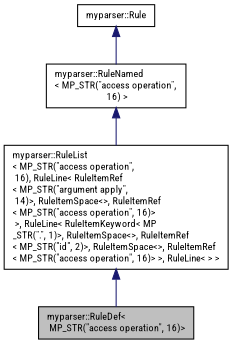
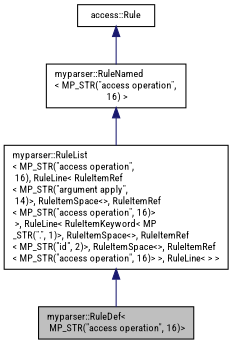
(116, 16) -> (116, 16)
